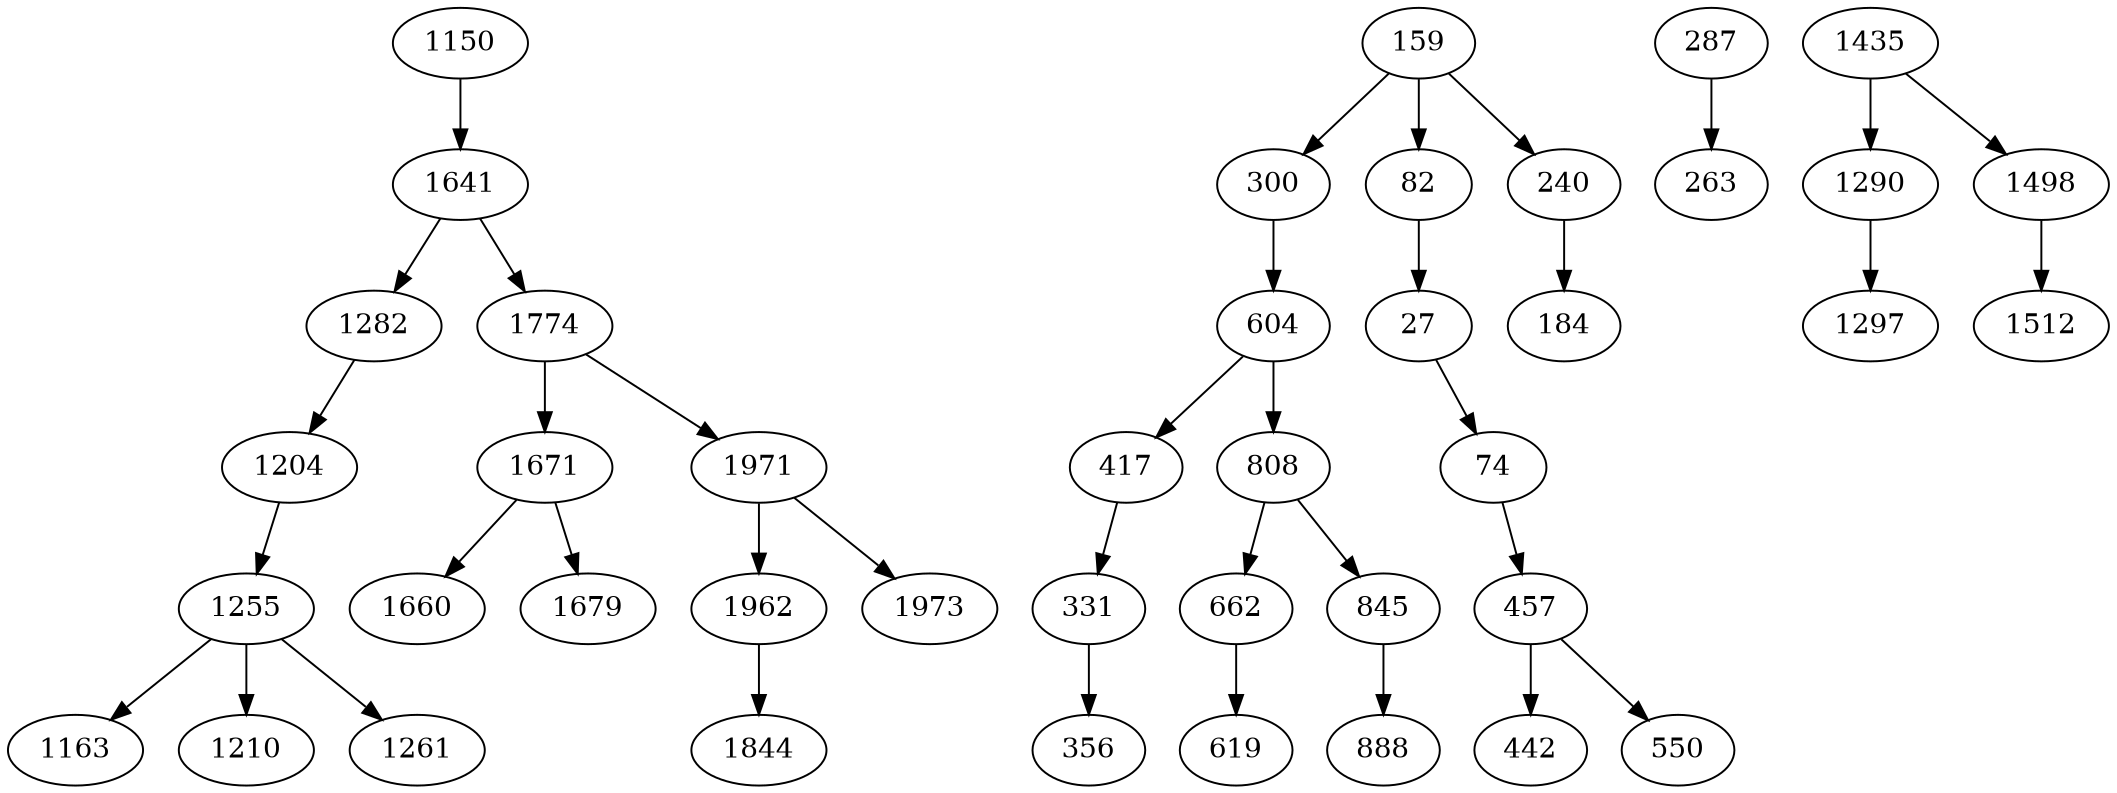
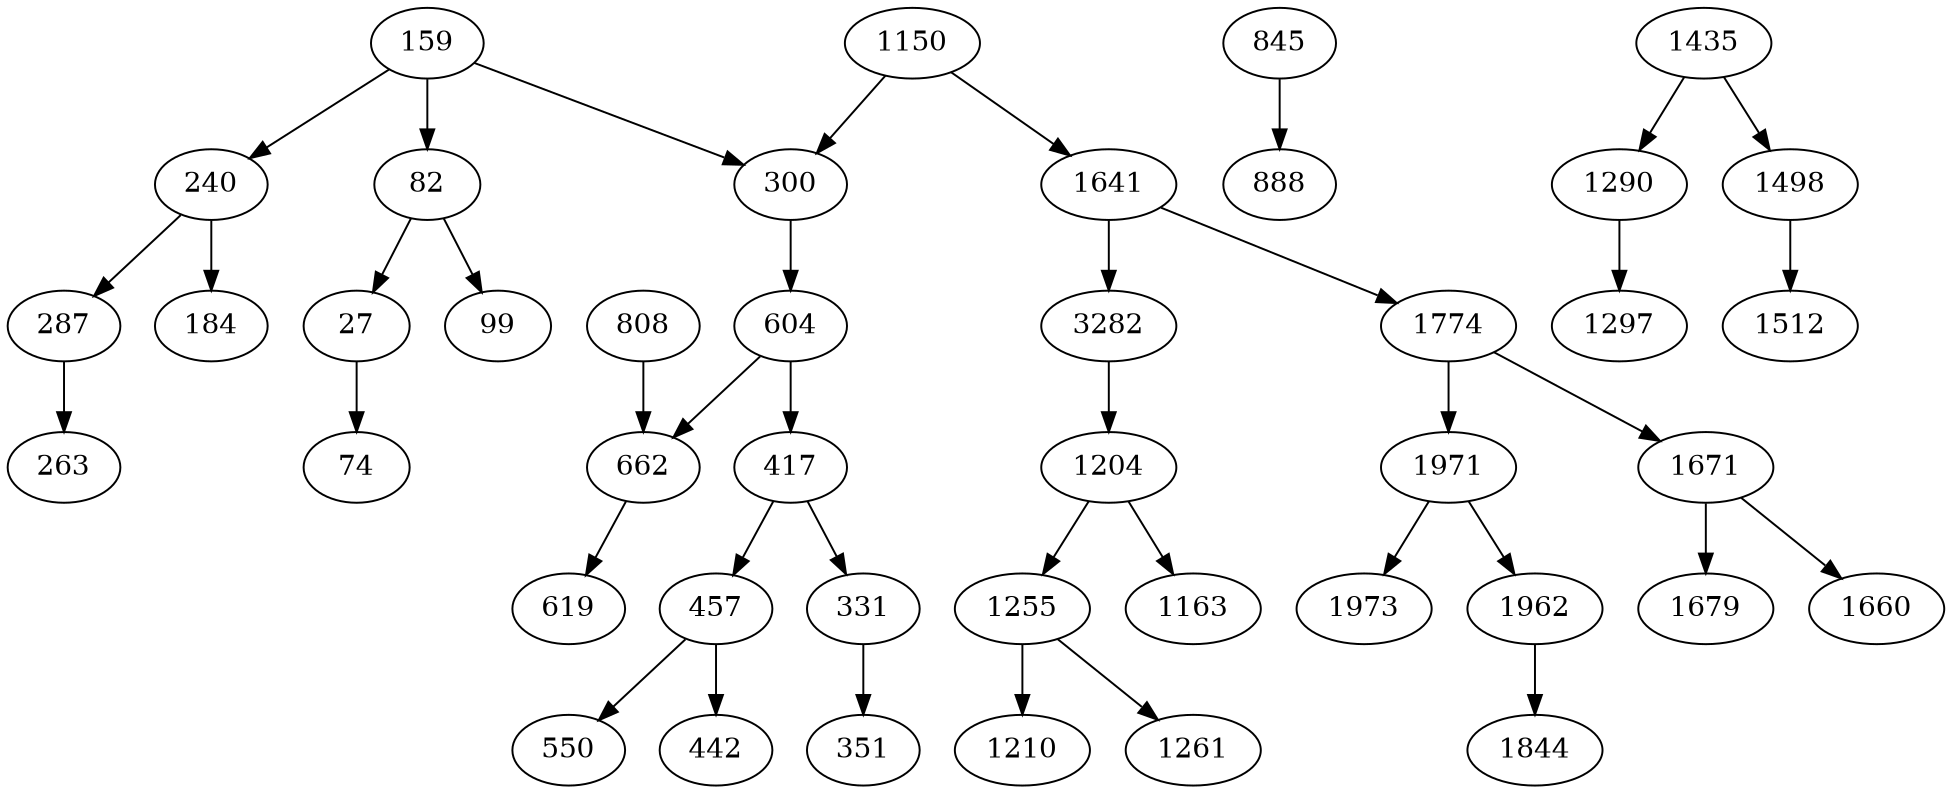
none -> (858, 107)
none -> (145, 249)
(374, 326) -> (1109, 326)
none -> (498, 326)
(1273, 387) -> (724, 390)
(1509, 529) -> (758, 529)
(1322, 530) -> none
(169, 673) -> (1146, 529)
(1089, 750) -> (863, 750)
